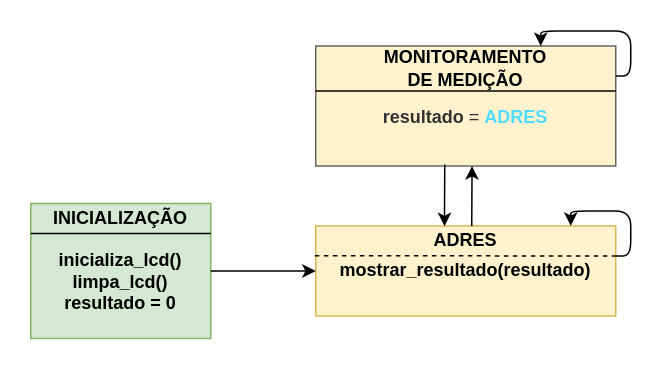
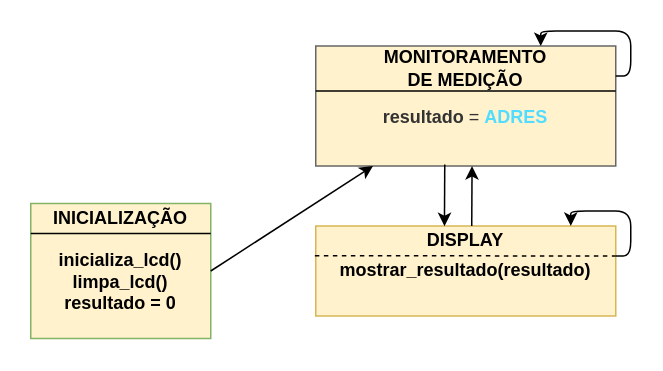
(466, 241) -> (466, 241)
(121, 271) -> (121, 271)
(258, 271) -> (287, 221)
